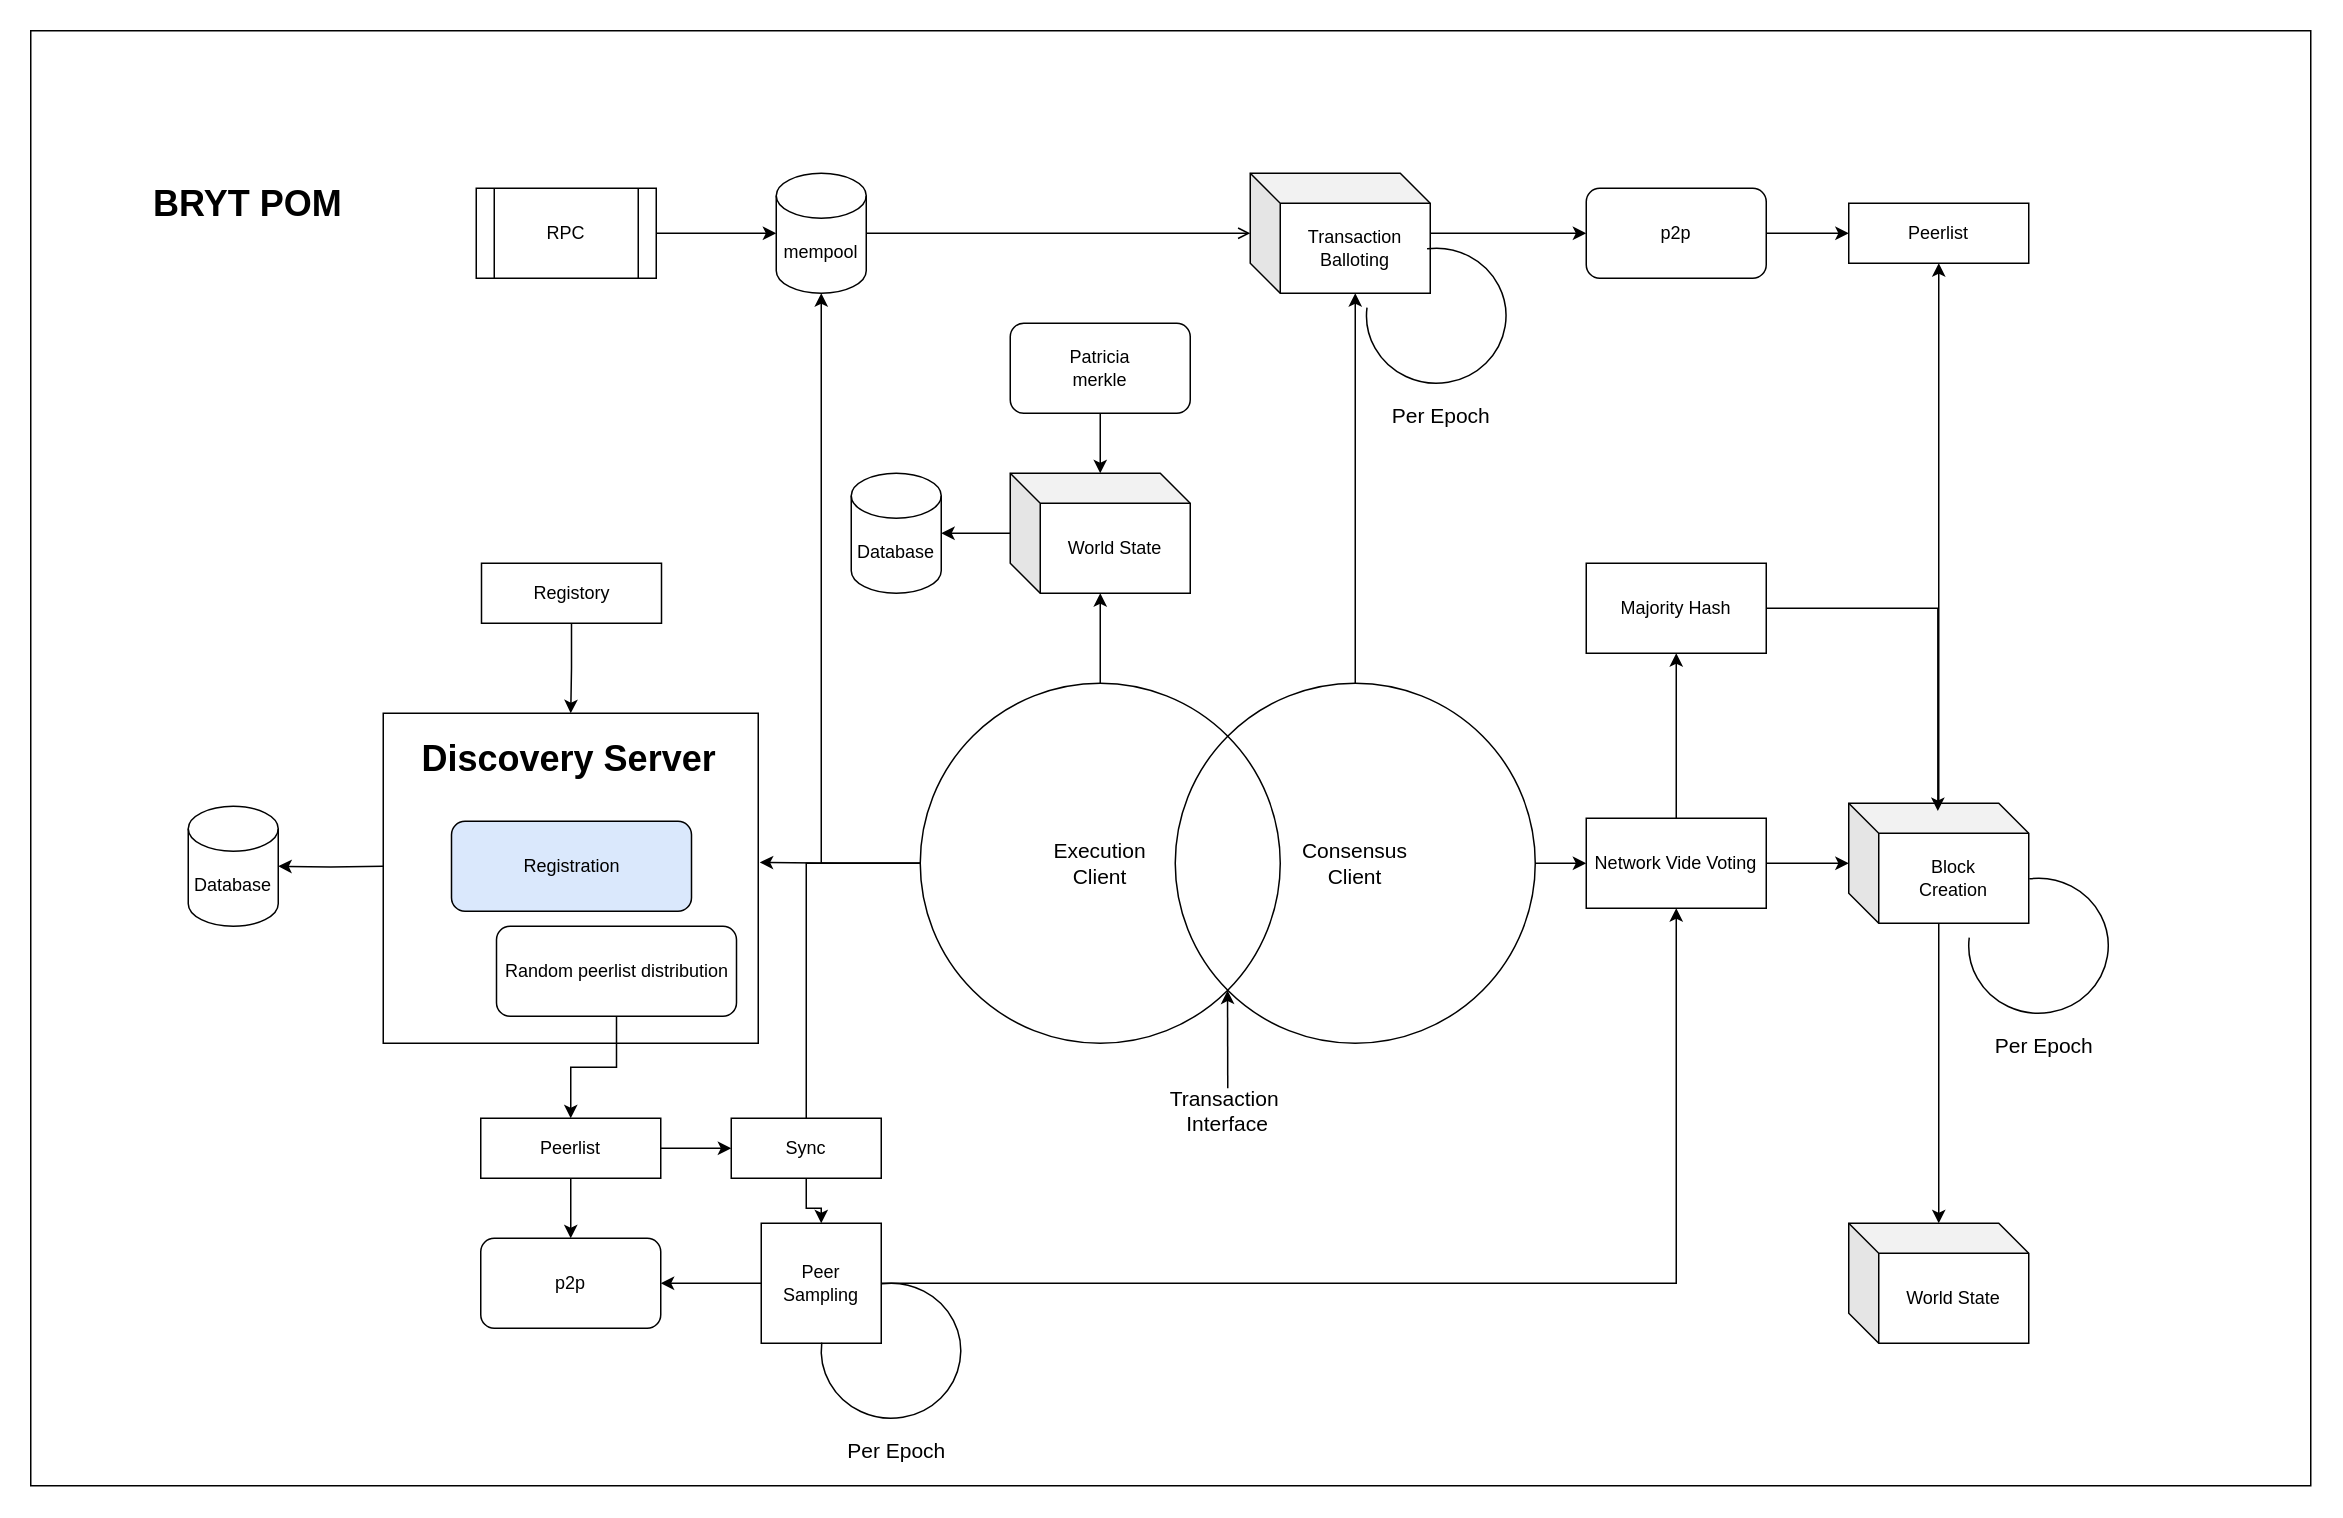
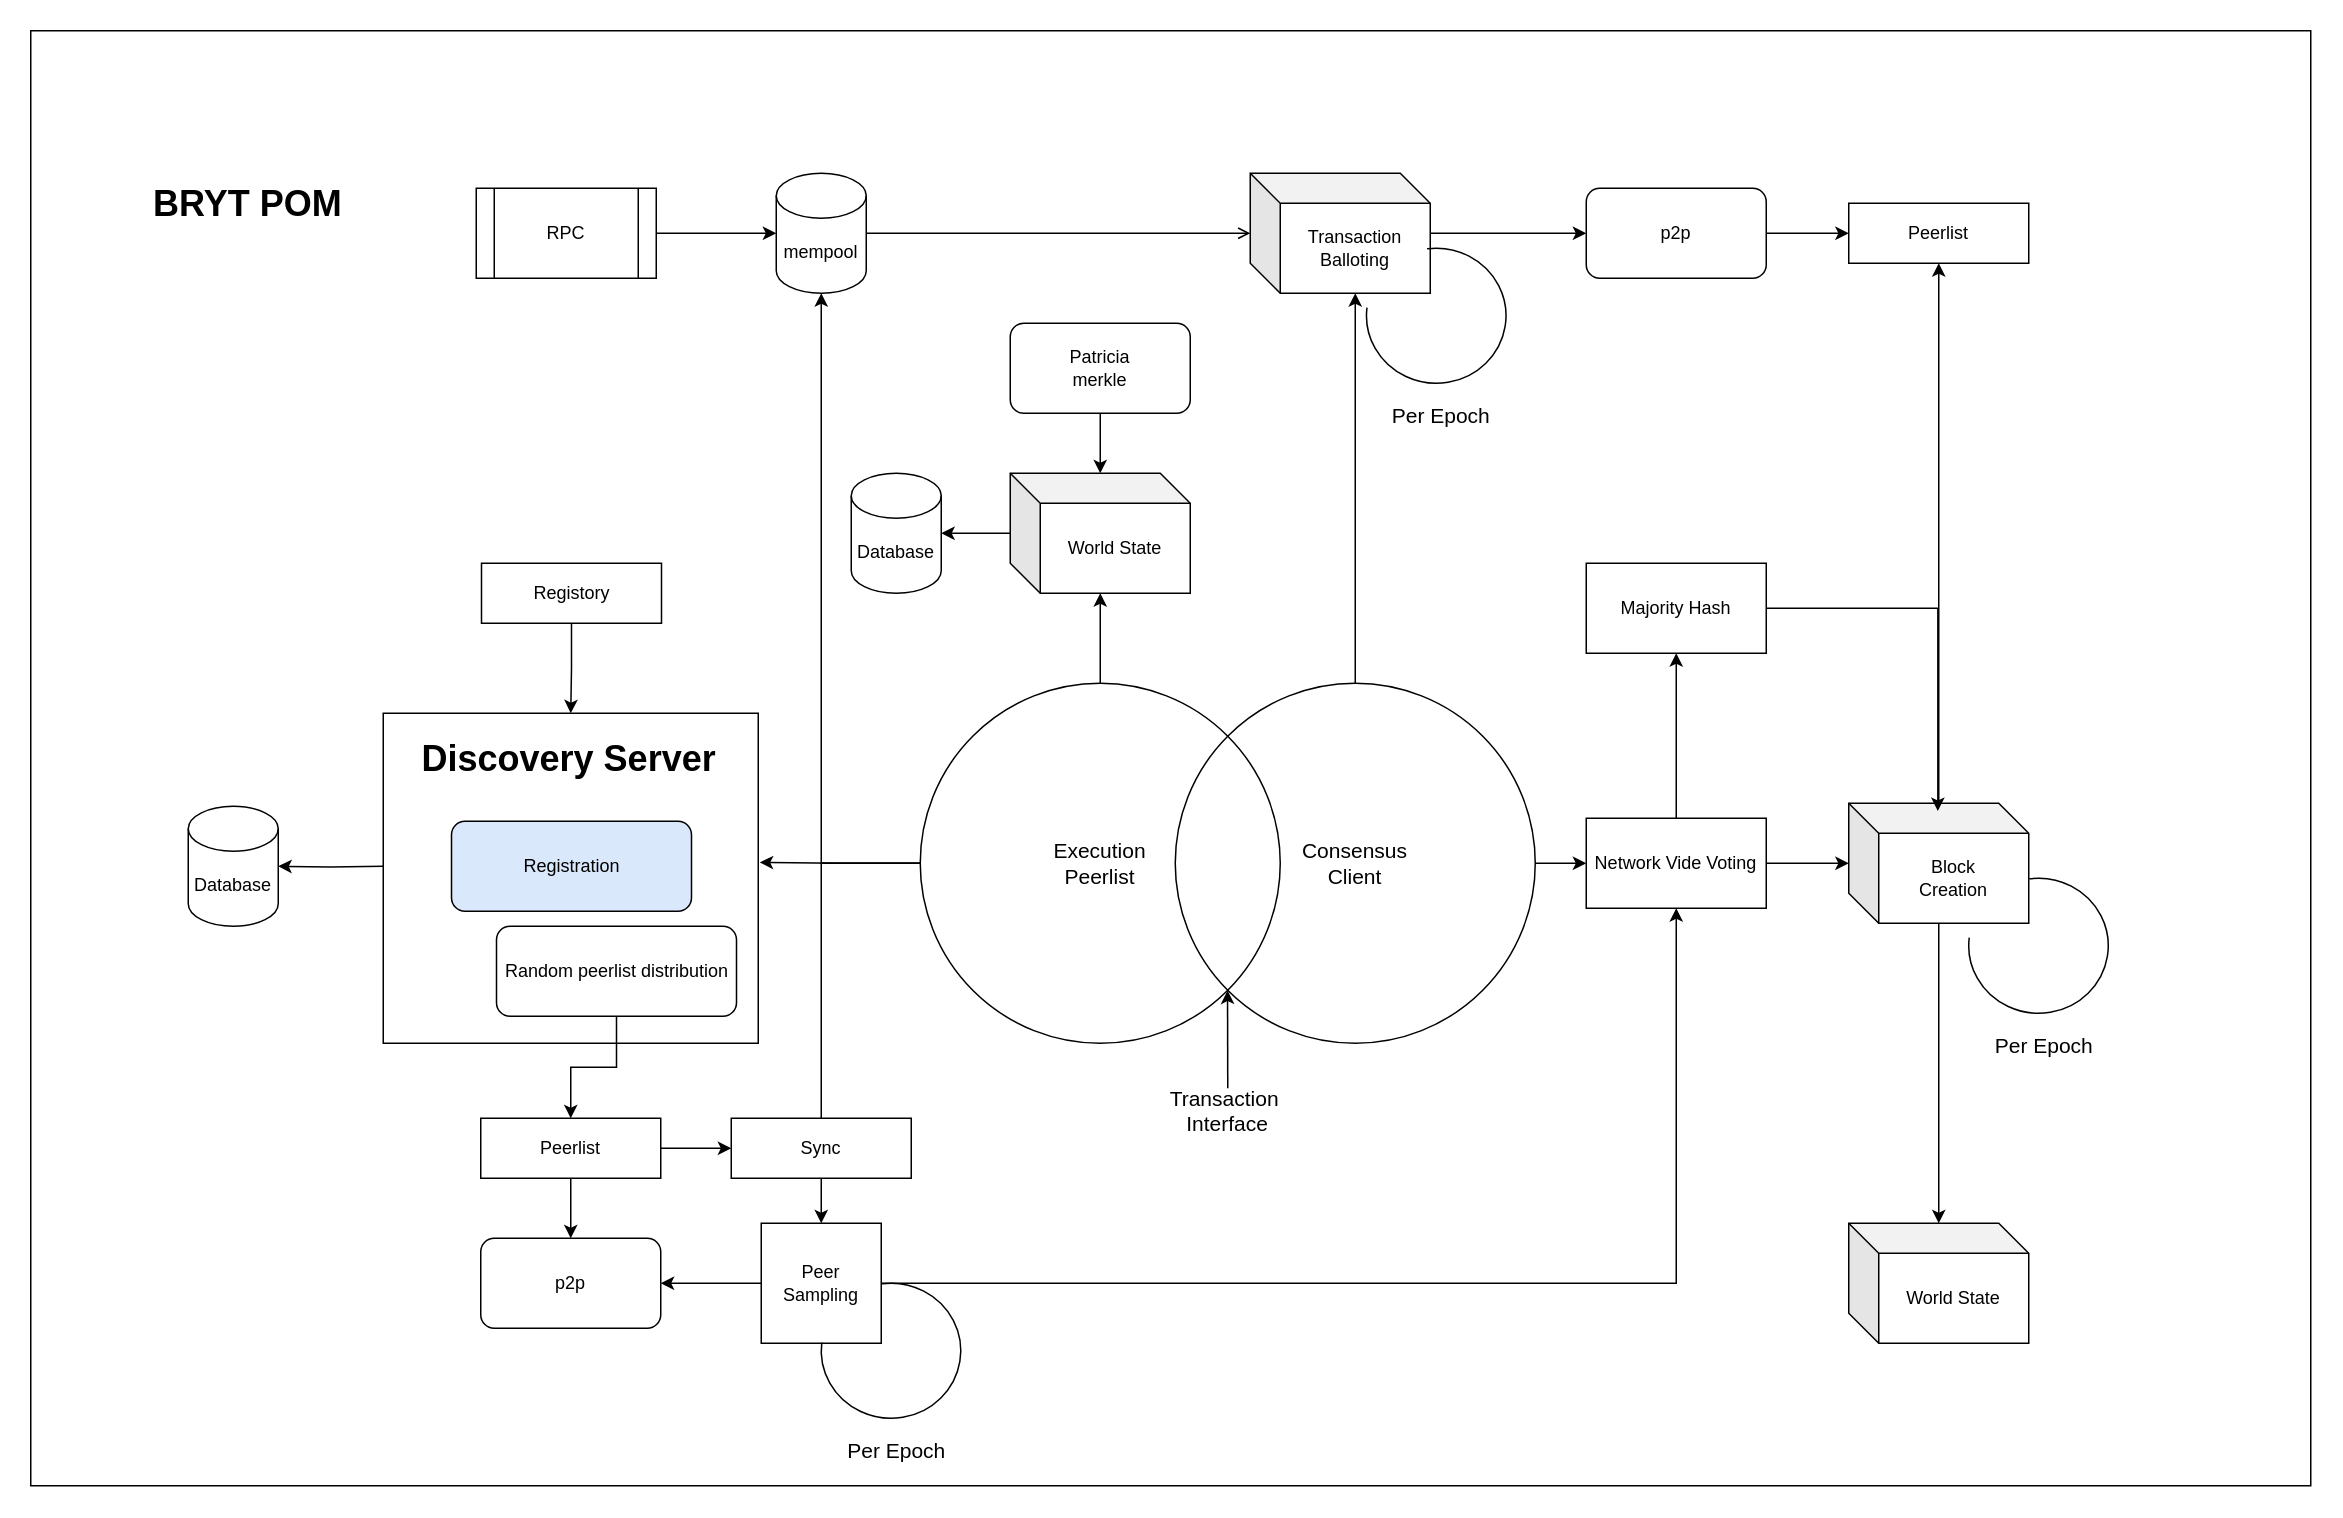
(1100, 863) -> (1100, 863)
(806, 1148) -> (821, 1148)
